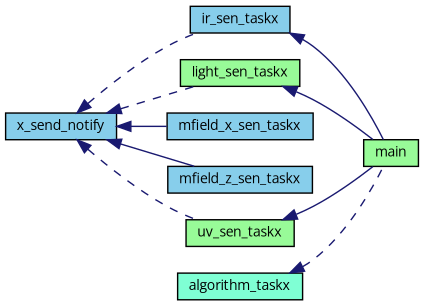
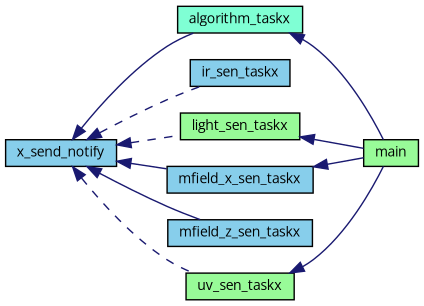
none -> (132, 74)
(349, 84) -> (345, 161)
(349, 222) -> (349, 84)
